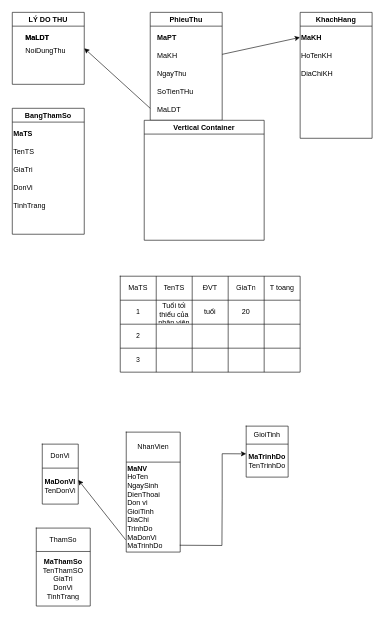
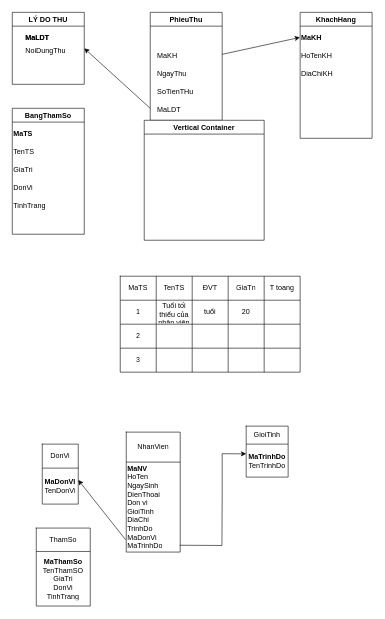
(174, 38) -> none
